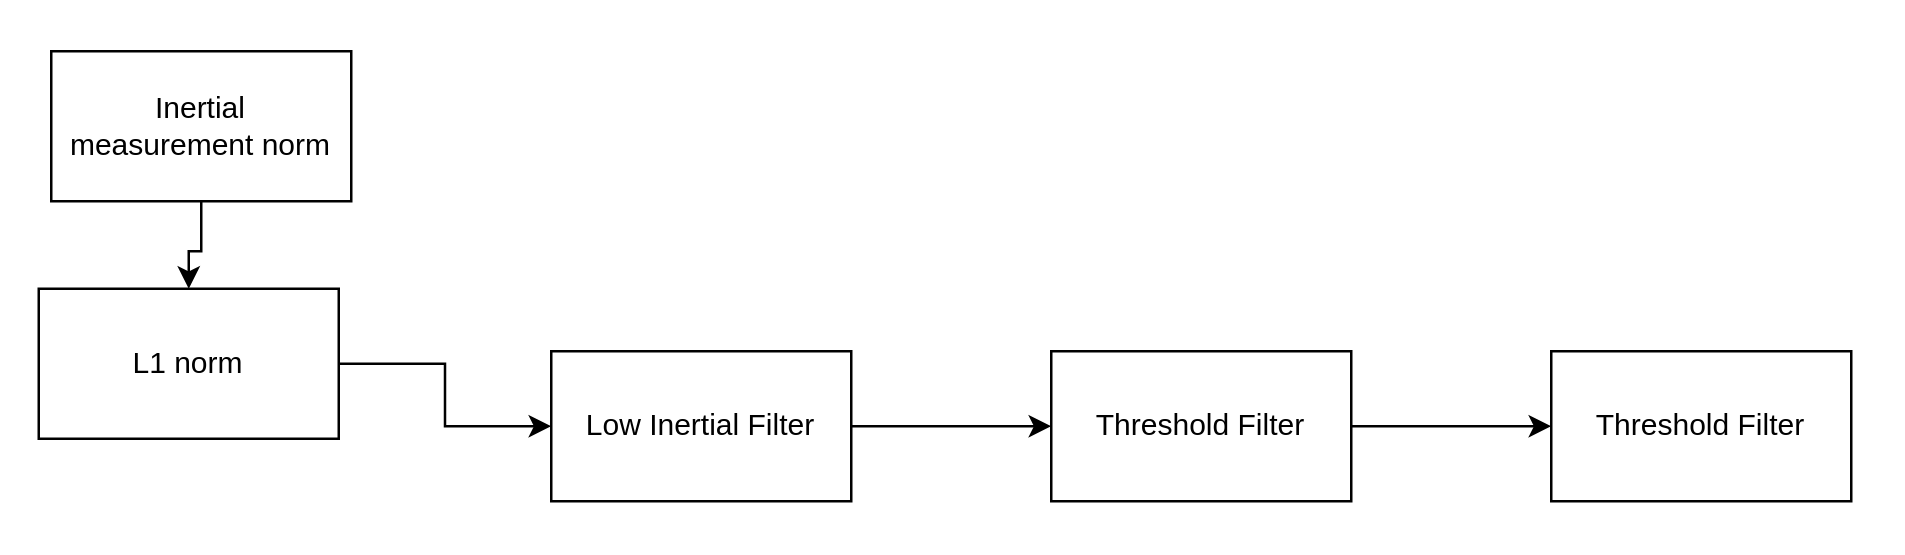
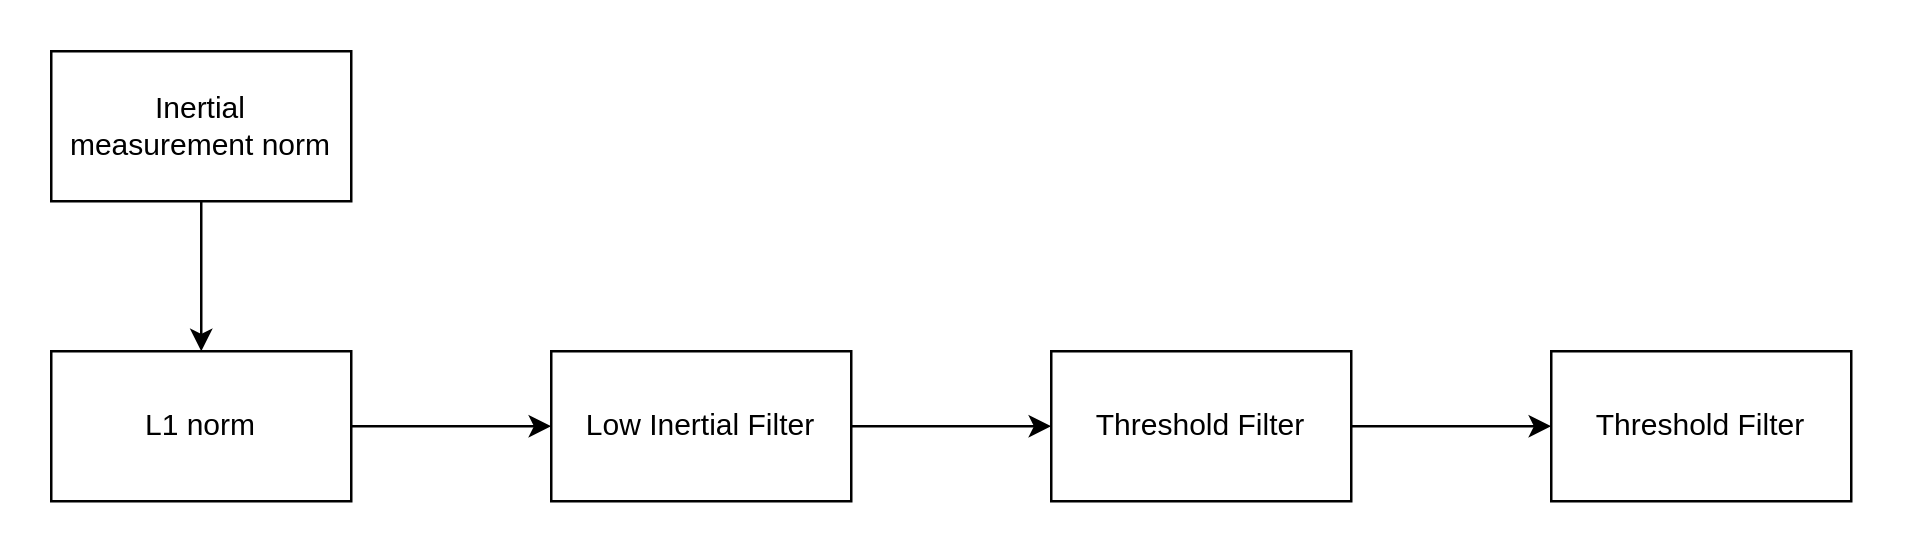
(189, 364) -> (201, 426)
